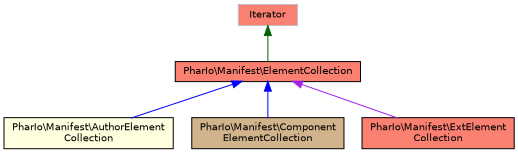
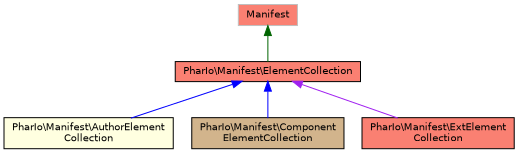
(268, 15) -> (268, 15)
